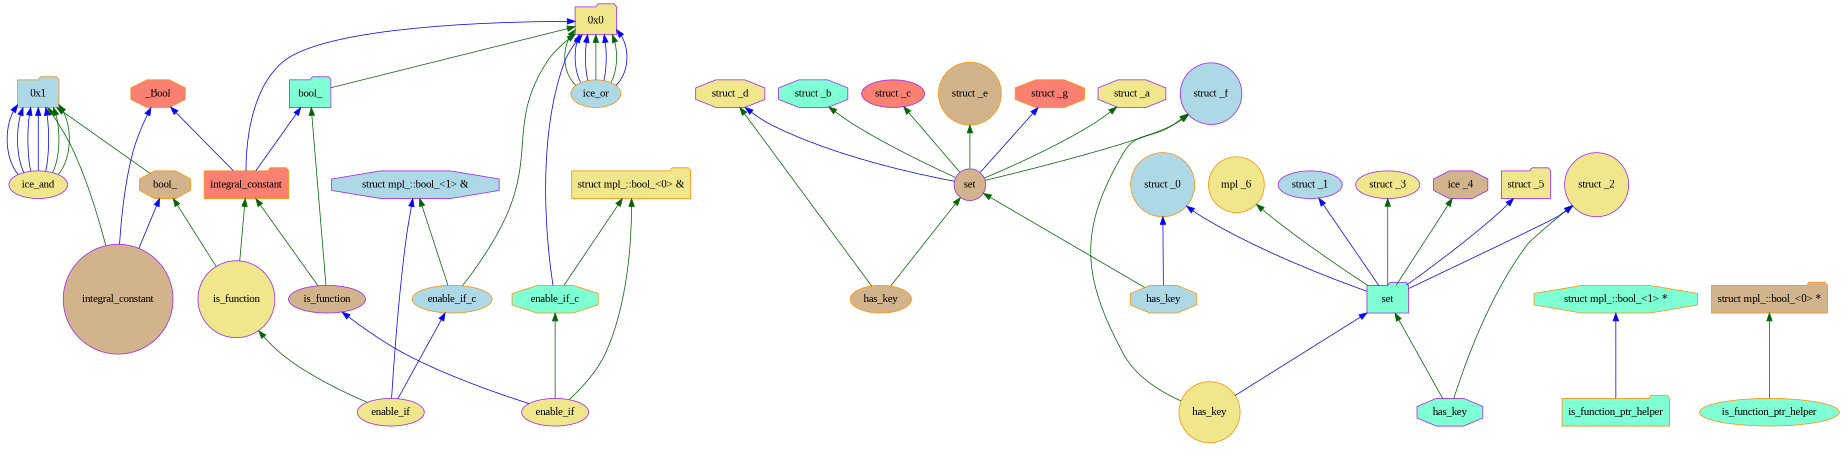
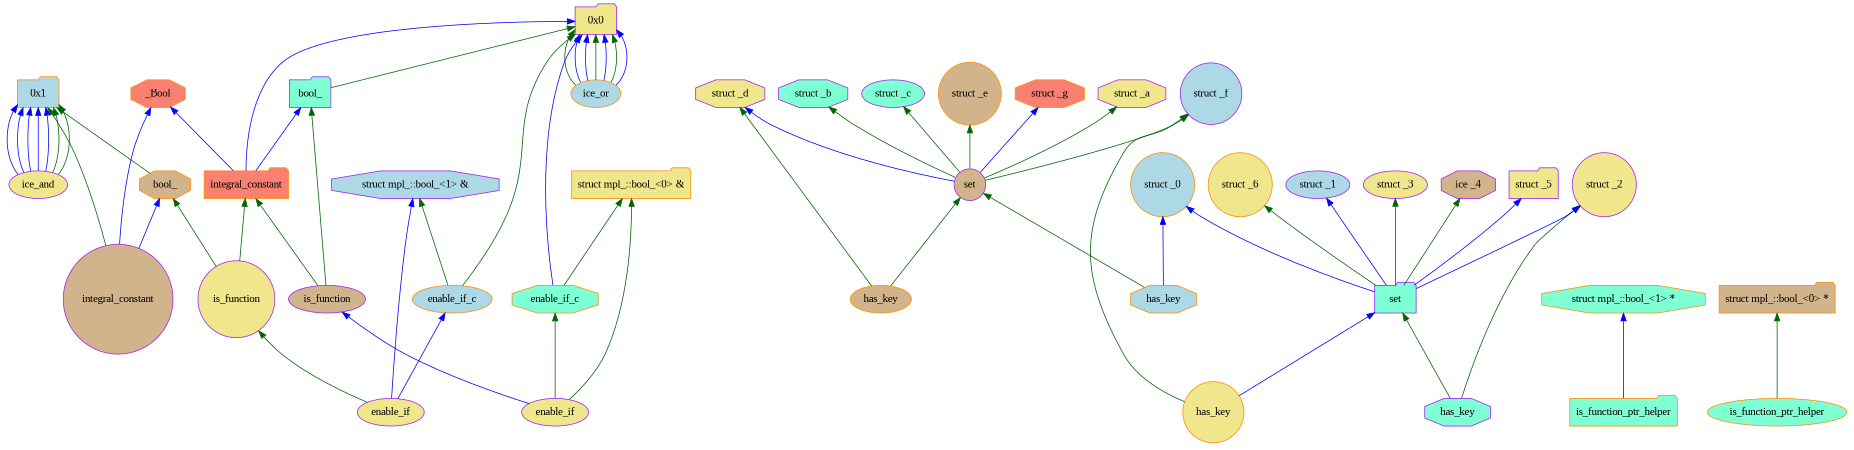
(893, 94) -> (893, 94)
(1236, 185) -> (1240, 185)
